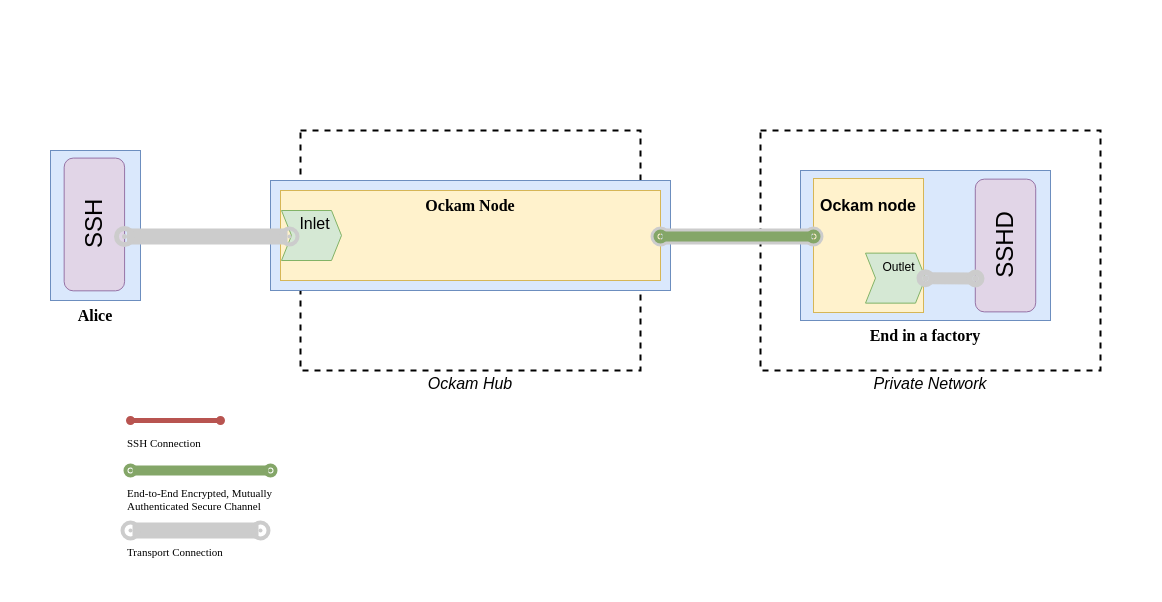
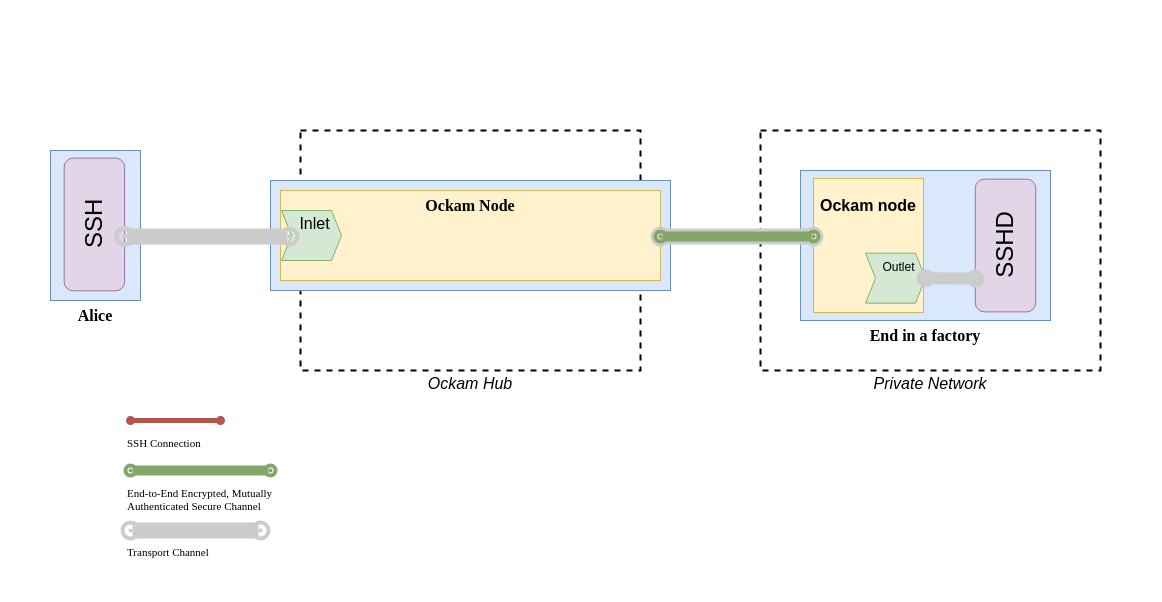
(181, 553) -> (173, 553)
